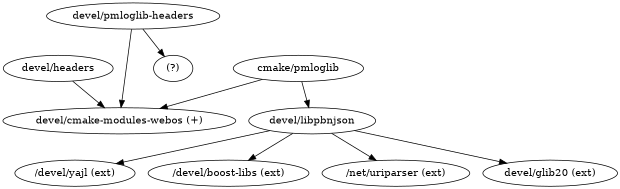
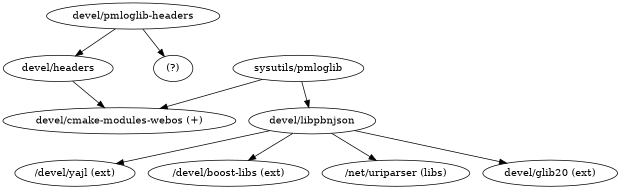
(127, 65) -> (98, 40)
(298, 68) -> (298, 68)
(396, 173) -> (396, 173)
